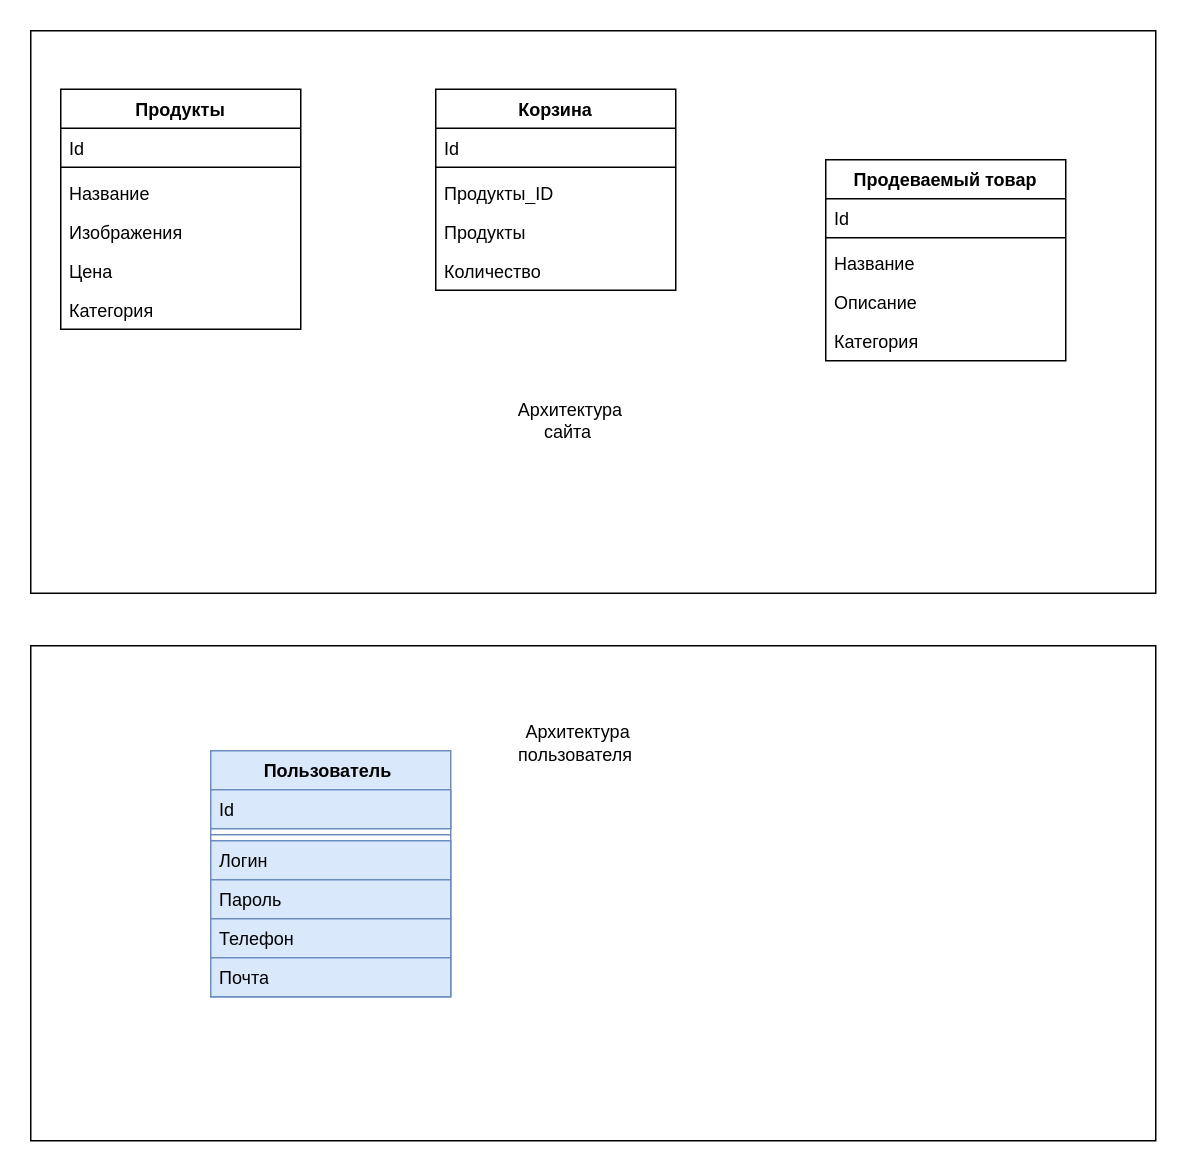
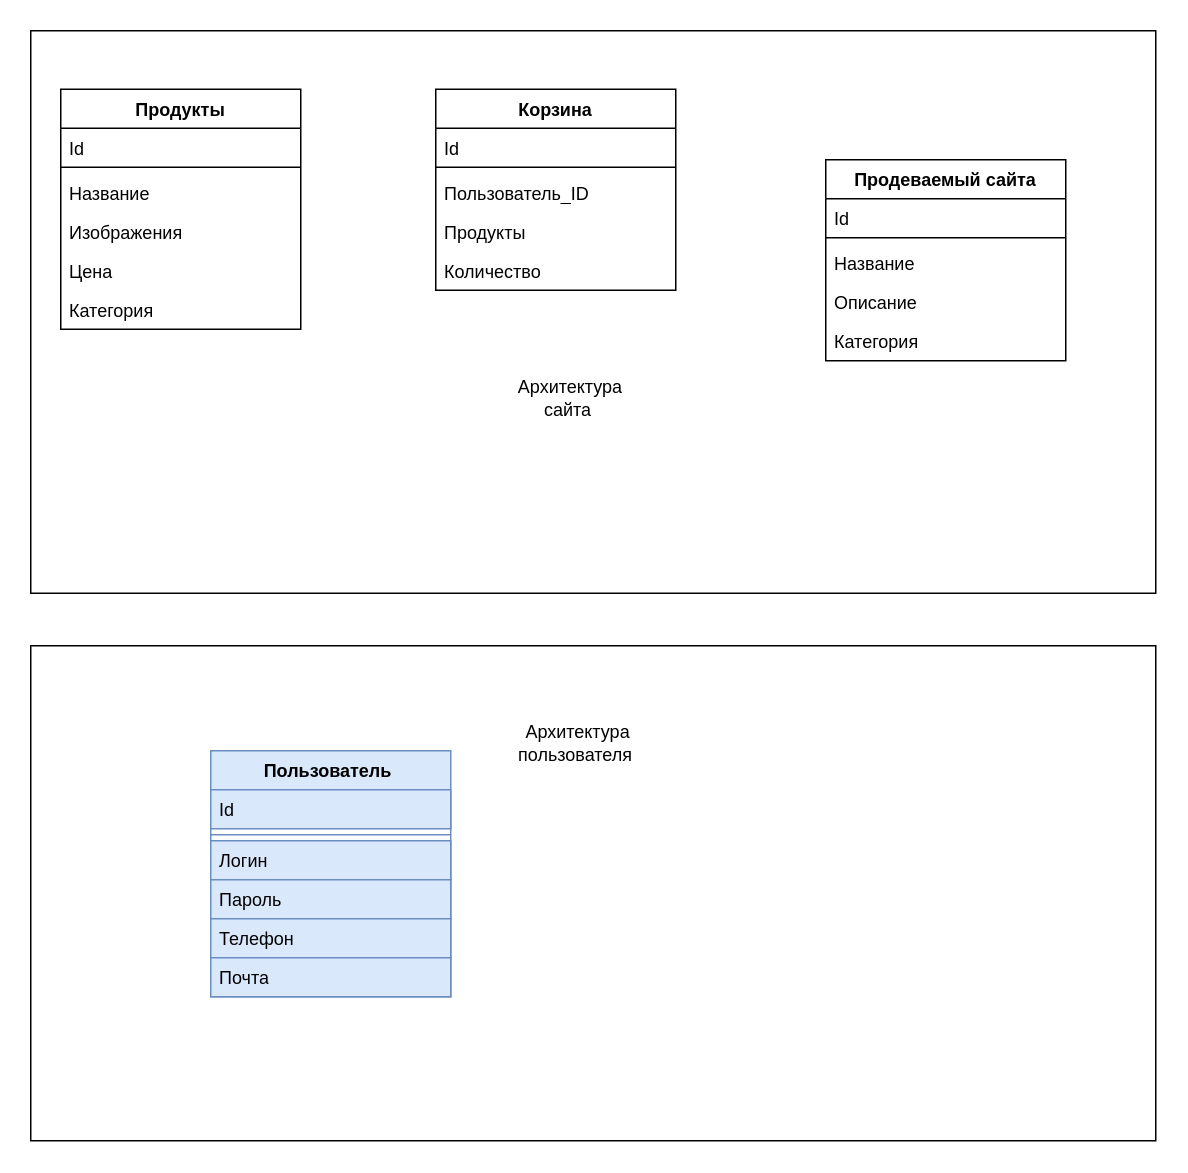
(946, 181) -> (946, 181)
(500, 195) -> (520, 195)
(571, 421) -> (571, 398)
